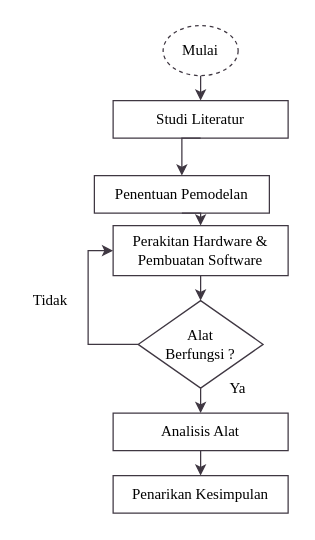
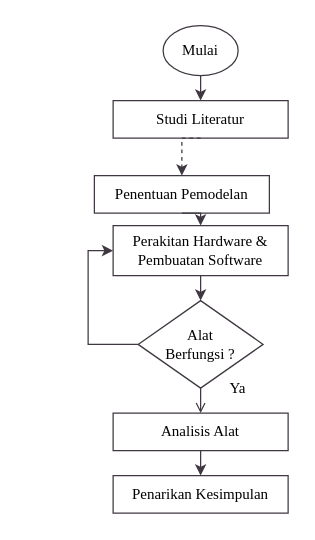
(201, 51) -> (201, 51)
(182, 150) -> (182, 150)
(51, 301) -> none
(201, 403) -> (201, 405)
